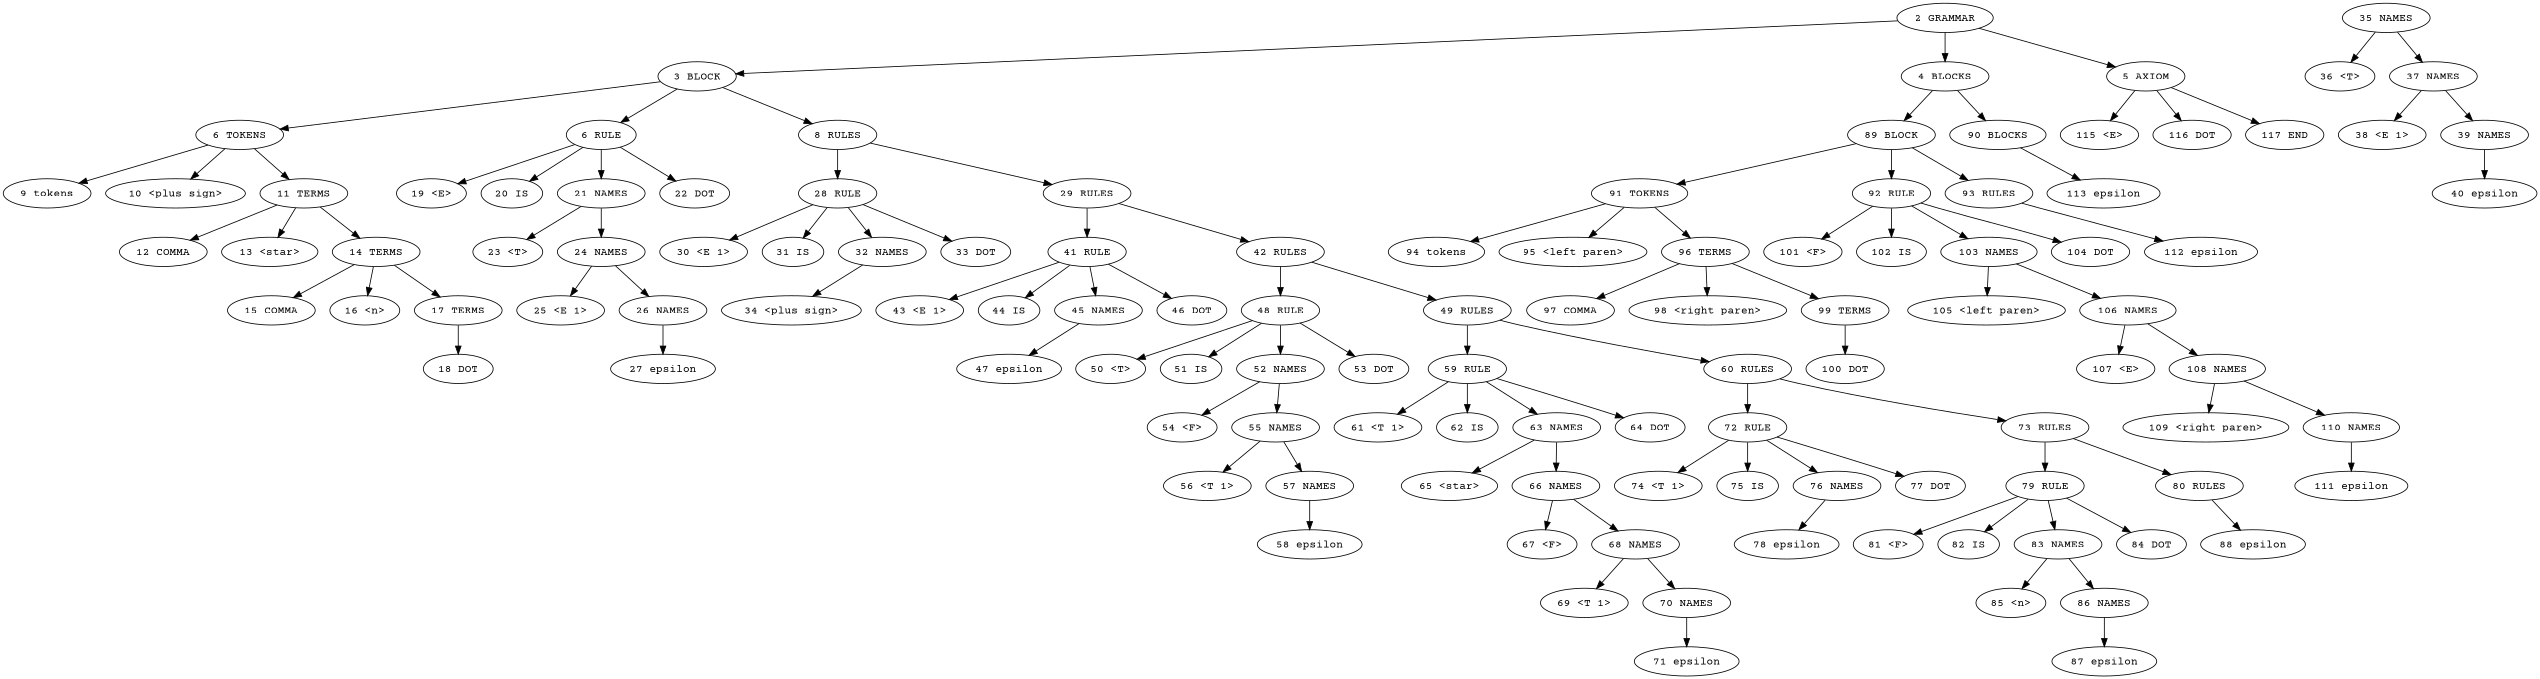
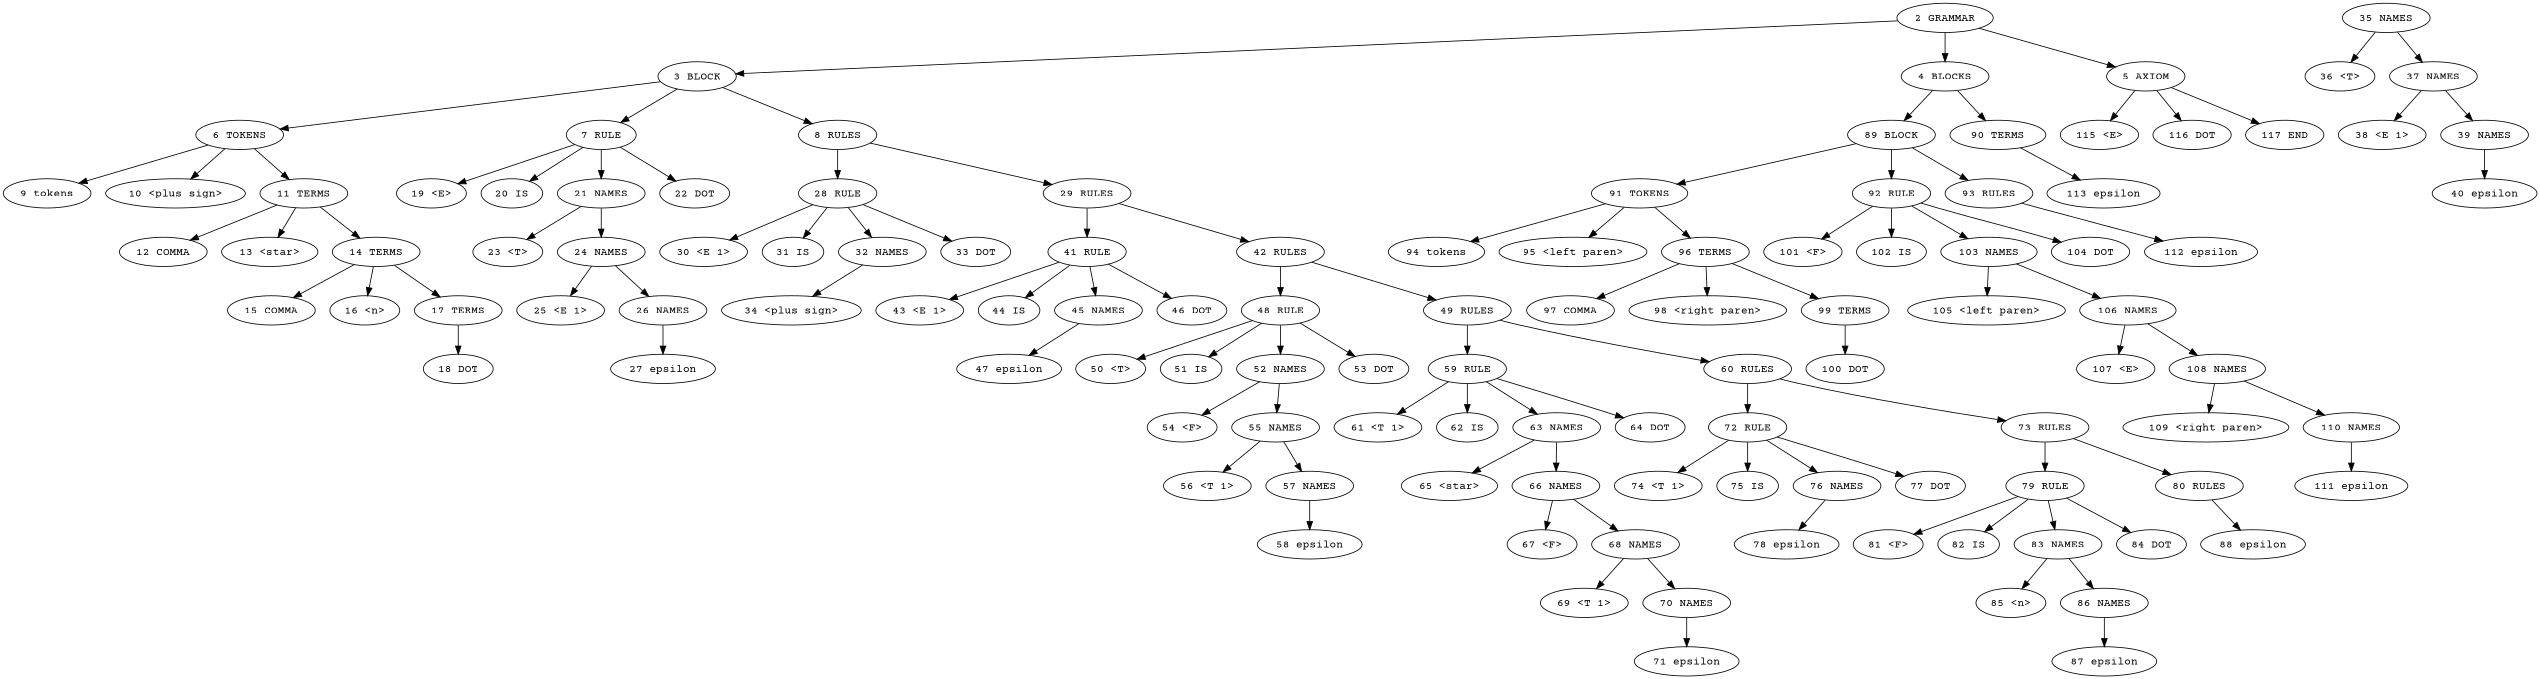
(601, 135) -> (601, 135)
(1998, 135) -> (1998, 135)
